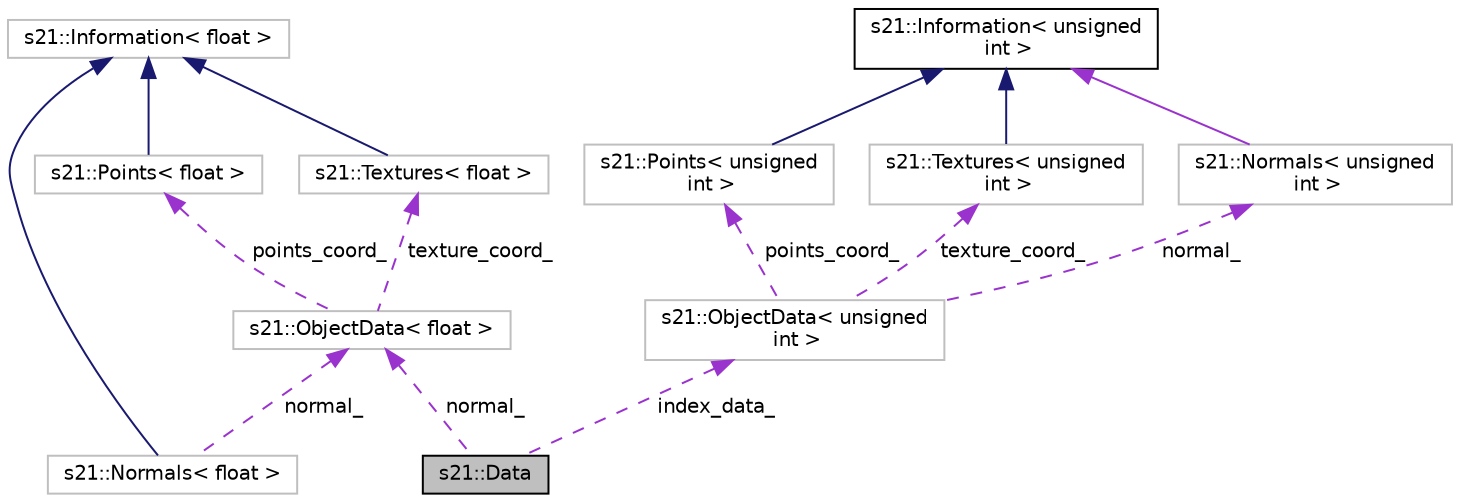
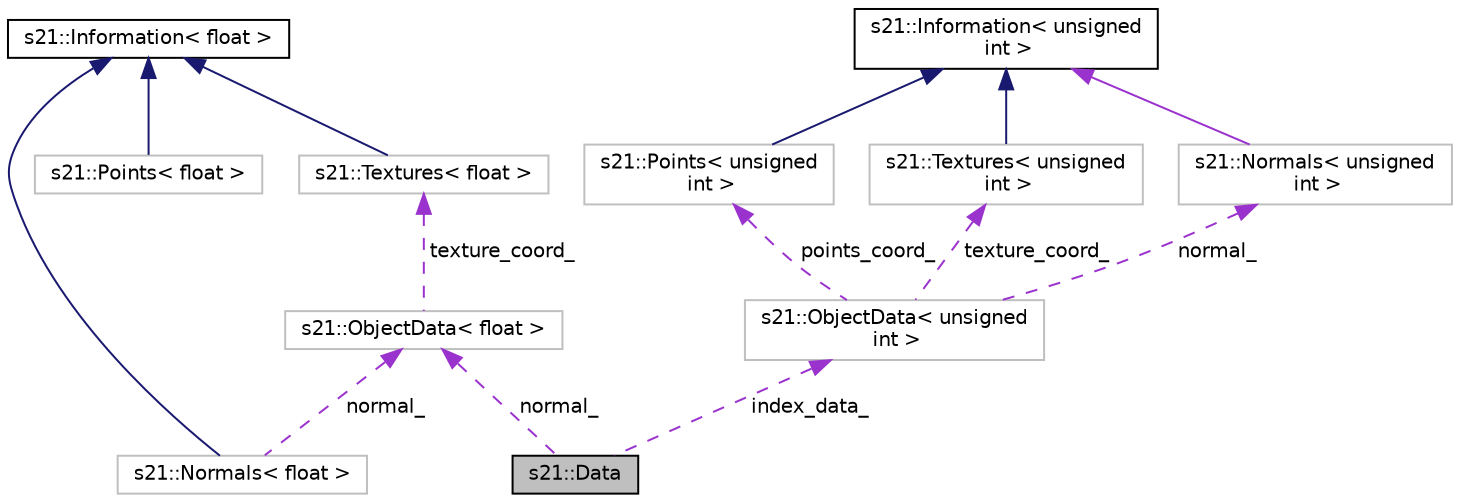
(149, 39) -> (149, 39)
(251, 267) -> none
